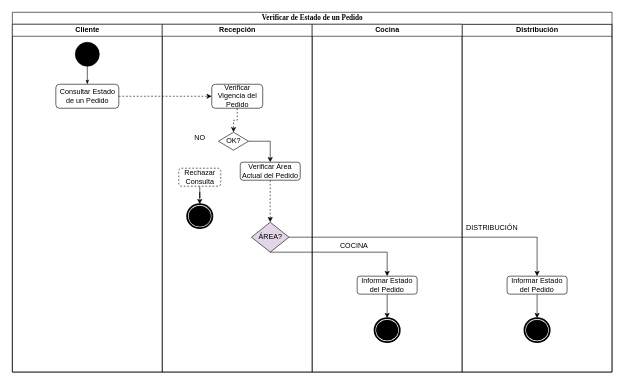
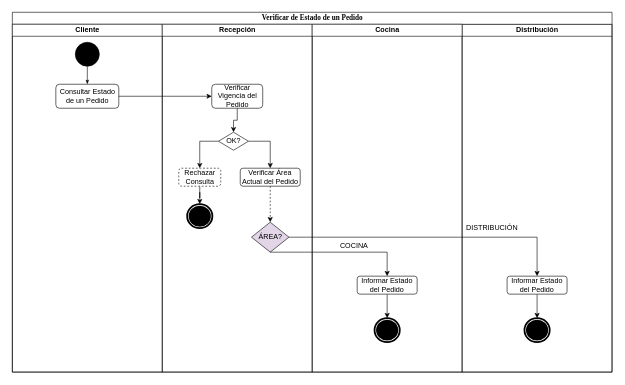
(160, 96) -> (160, 96)
(237, 119) -> (237, 119)
(200, 138) -> none
none -> (203, 141)
(270, 171) -> (270, 177)
